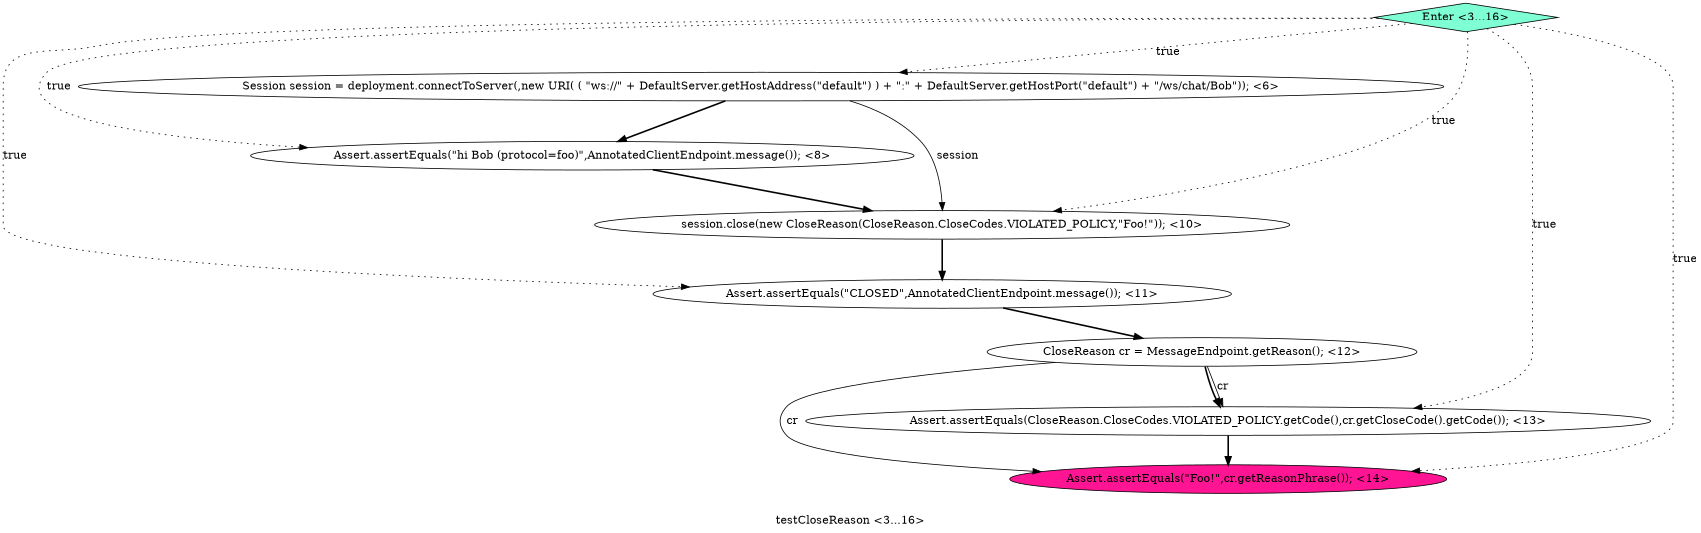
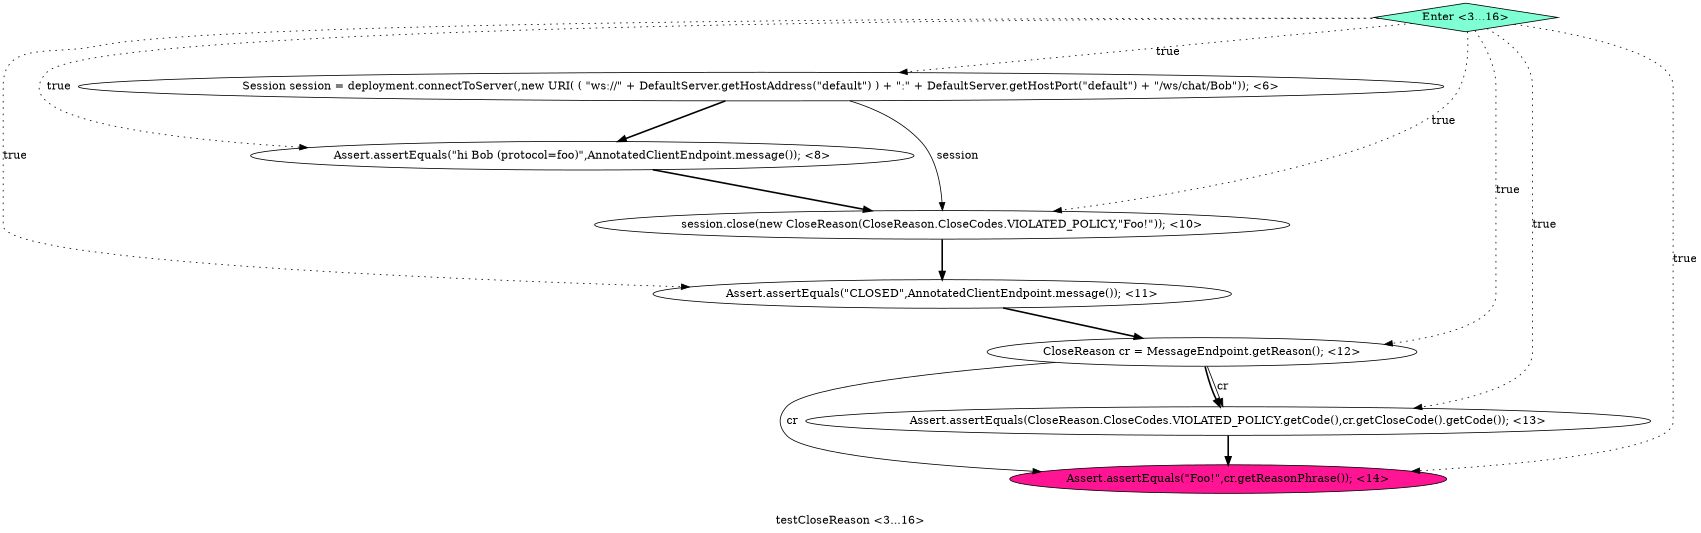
none -> (1496, 221)
